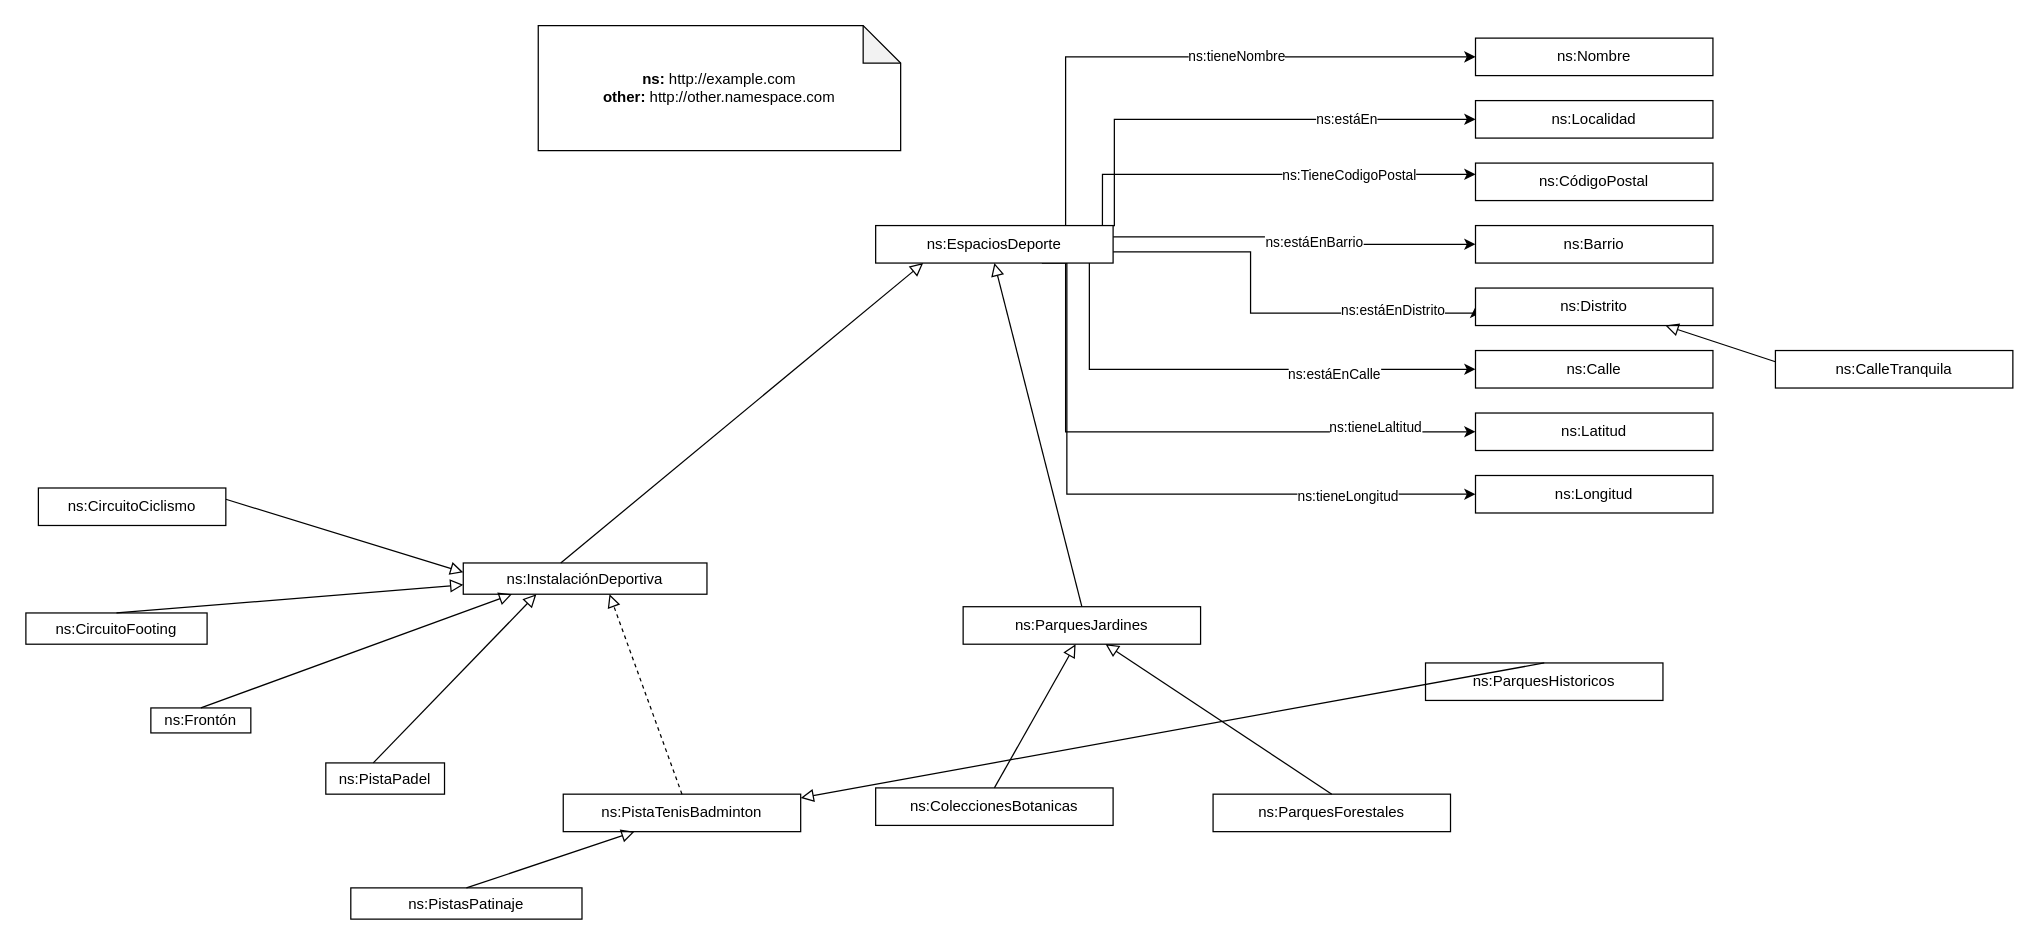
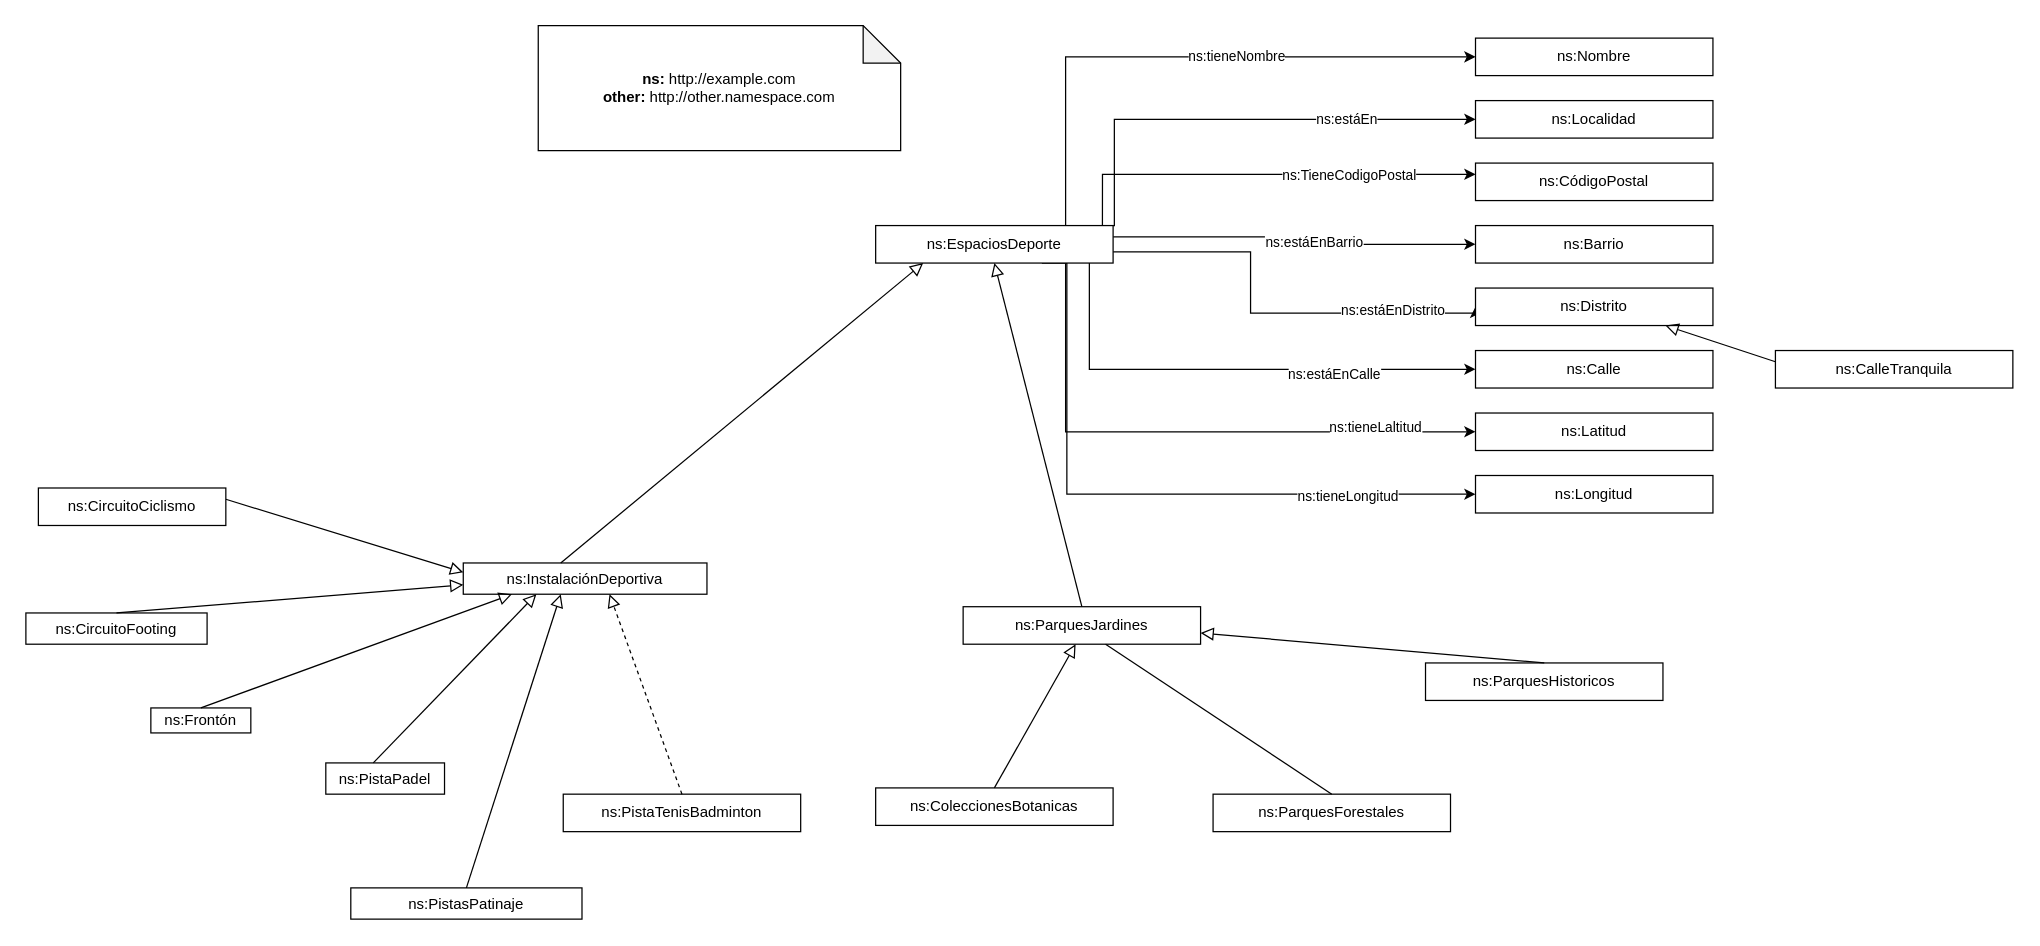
(1117, 652) -> (1111, 648)
(1016, 759) -> (1377, 649)
(544, 862) -> (511, 748)
